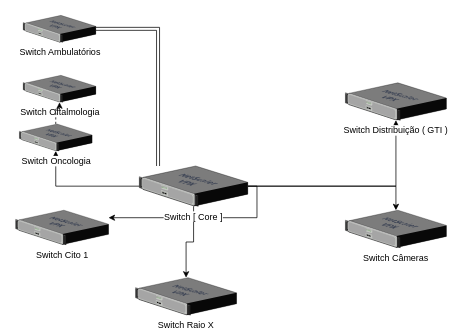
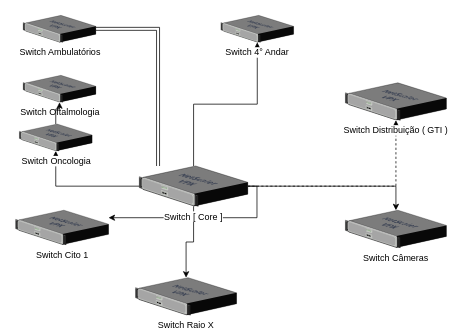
none -> (257, 29)
(56, 114) -> (56, 114)
none -> (193, 134)
(396, 160) -> (396, 160)
